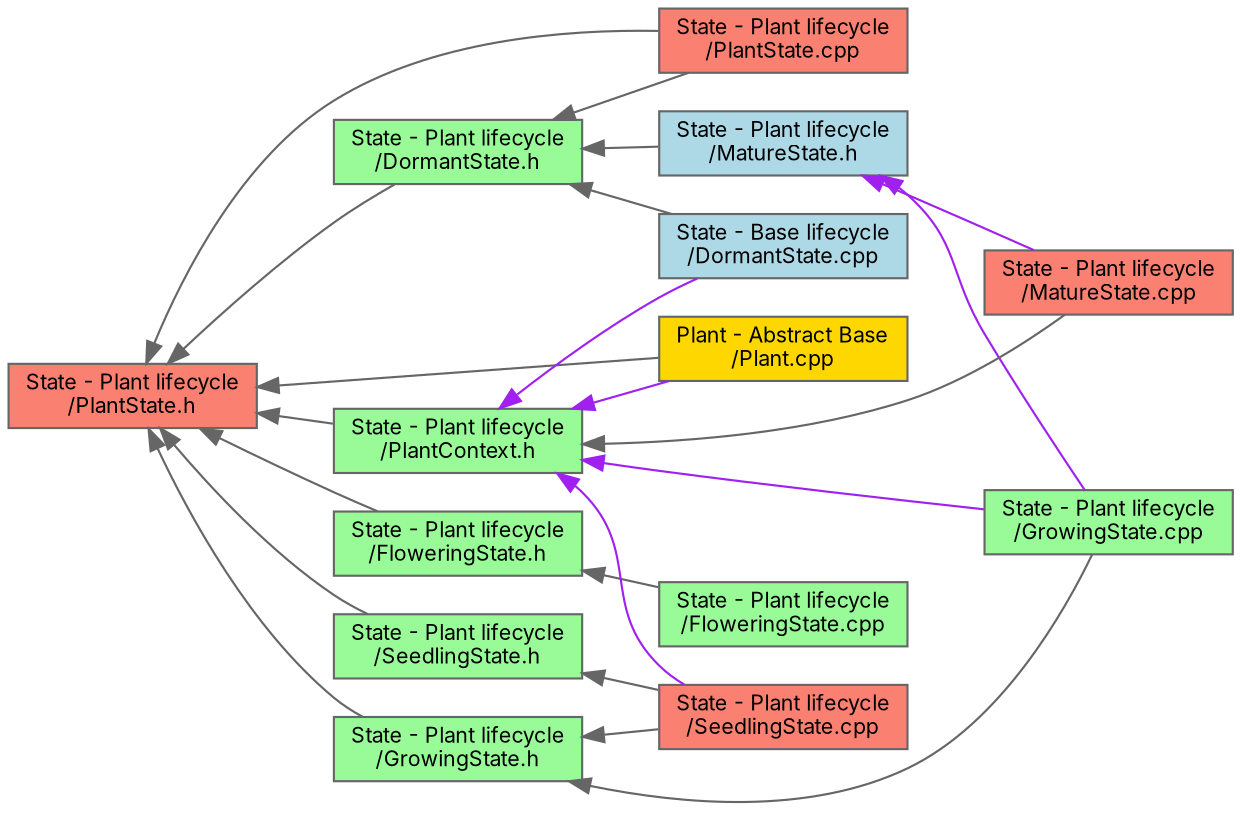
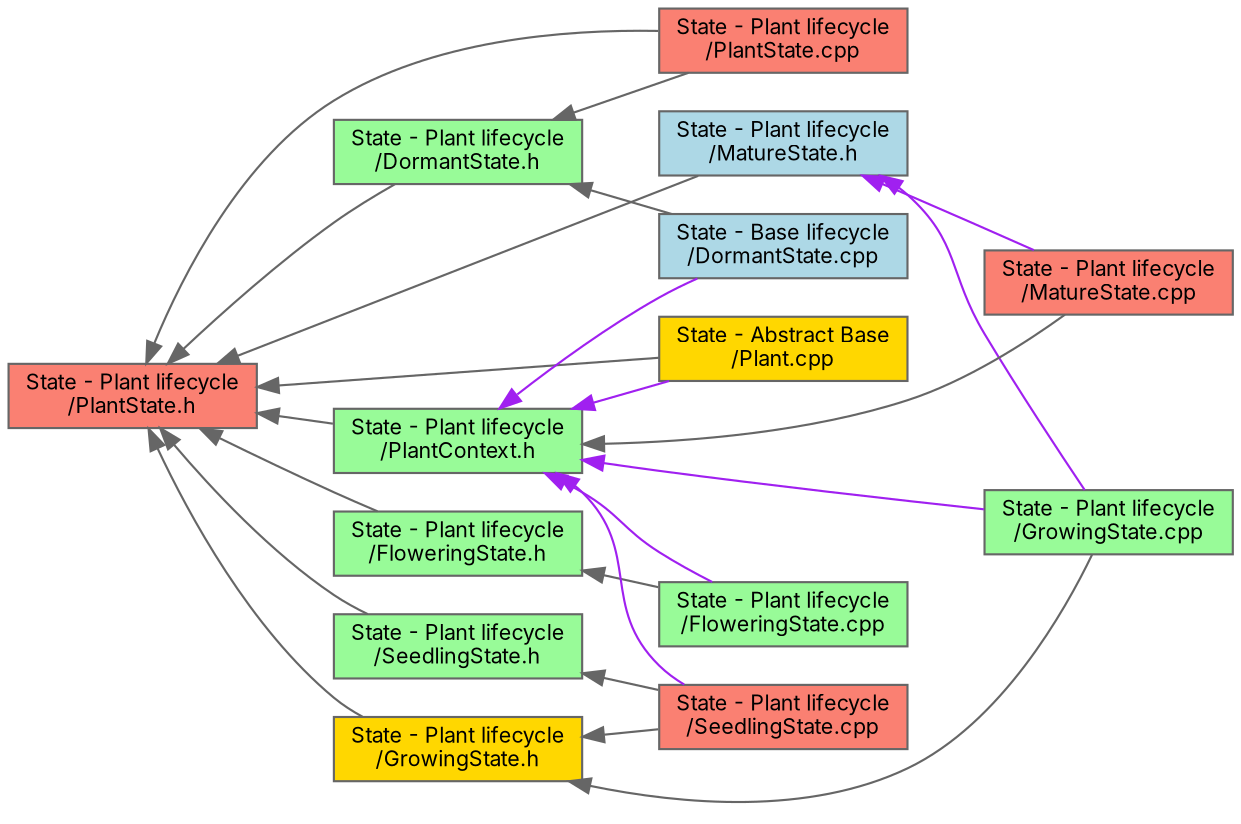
(631, 147) -> (468, 266)
(783, 349) -> (783, 349)
none -> (636, 535)
(458, 749) -> (458, 749)
